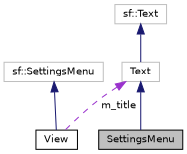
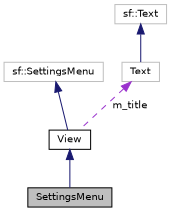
(141, 111) -> (70, 174)
